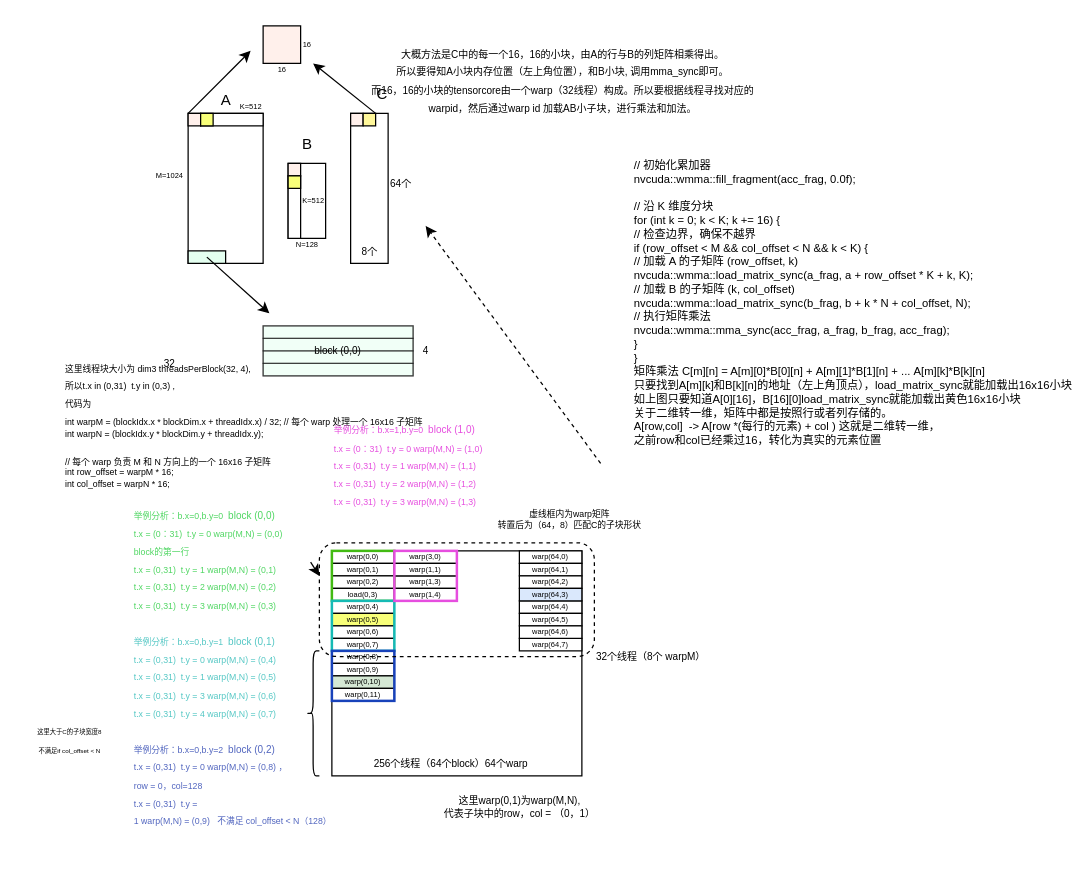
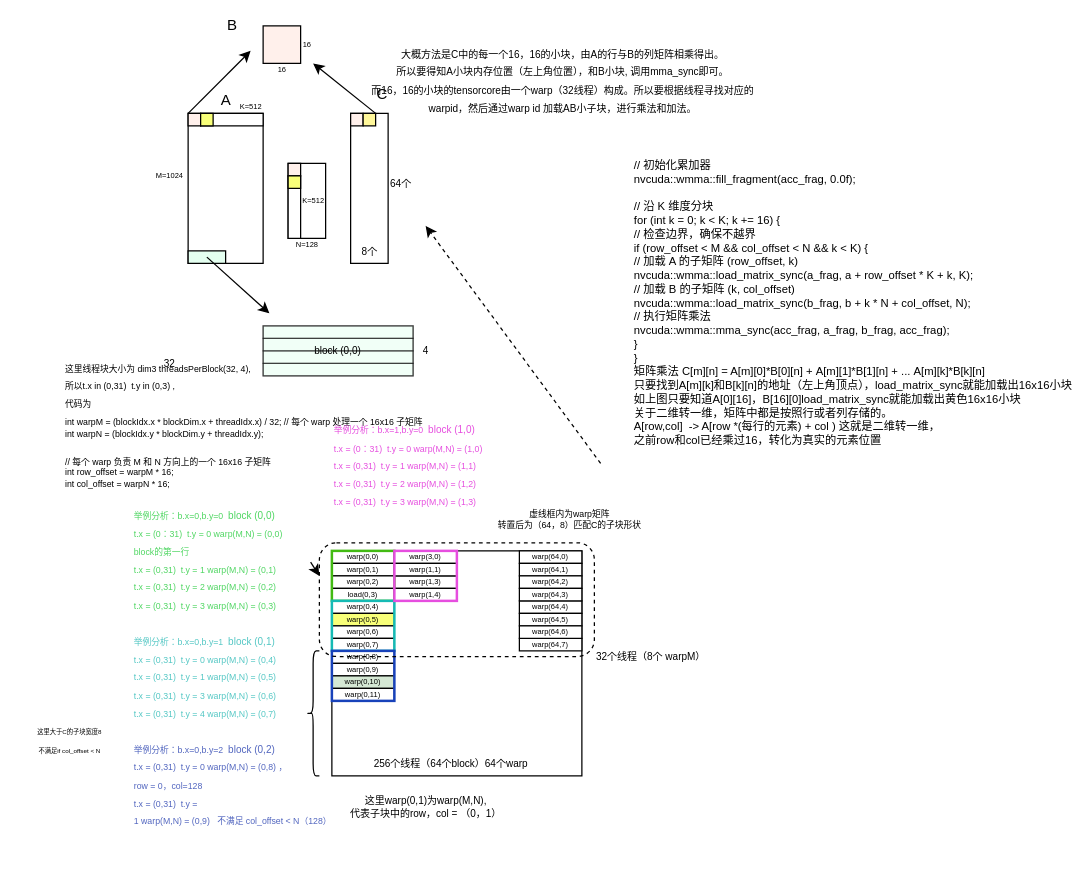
(307, 144) -> (232, 26)
(551, 594) -> (551, 594)
(519, 807) -> (426, 807)
